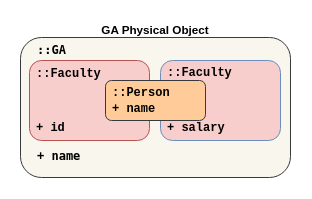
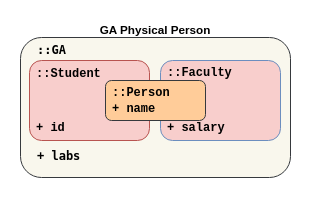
(156, 31) -> (156, 31)
(62, 101) -> (64, 101)
(56, 160) -> (55, 160)
